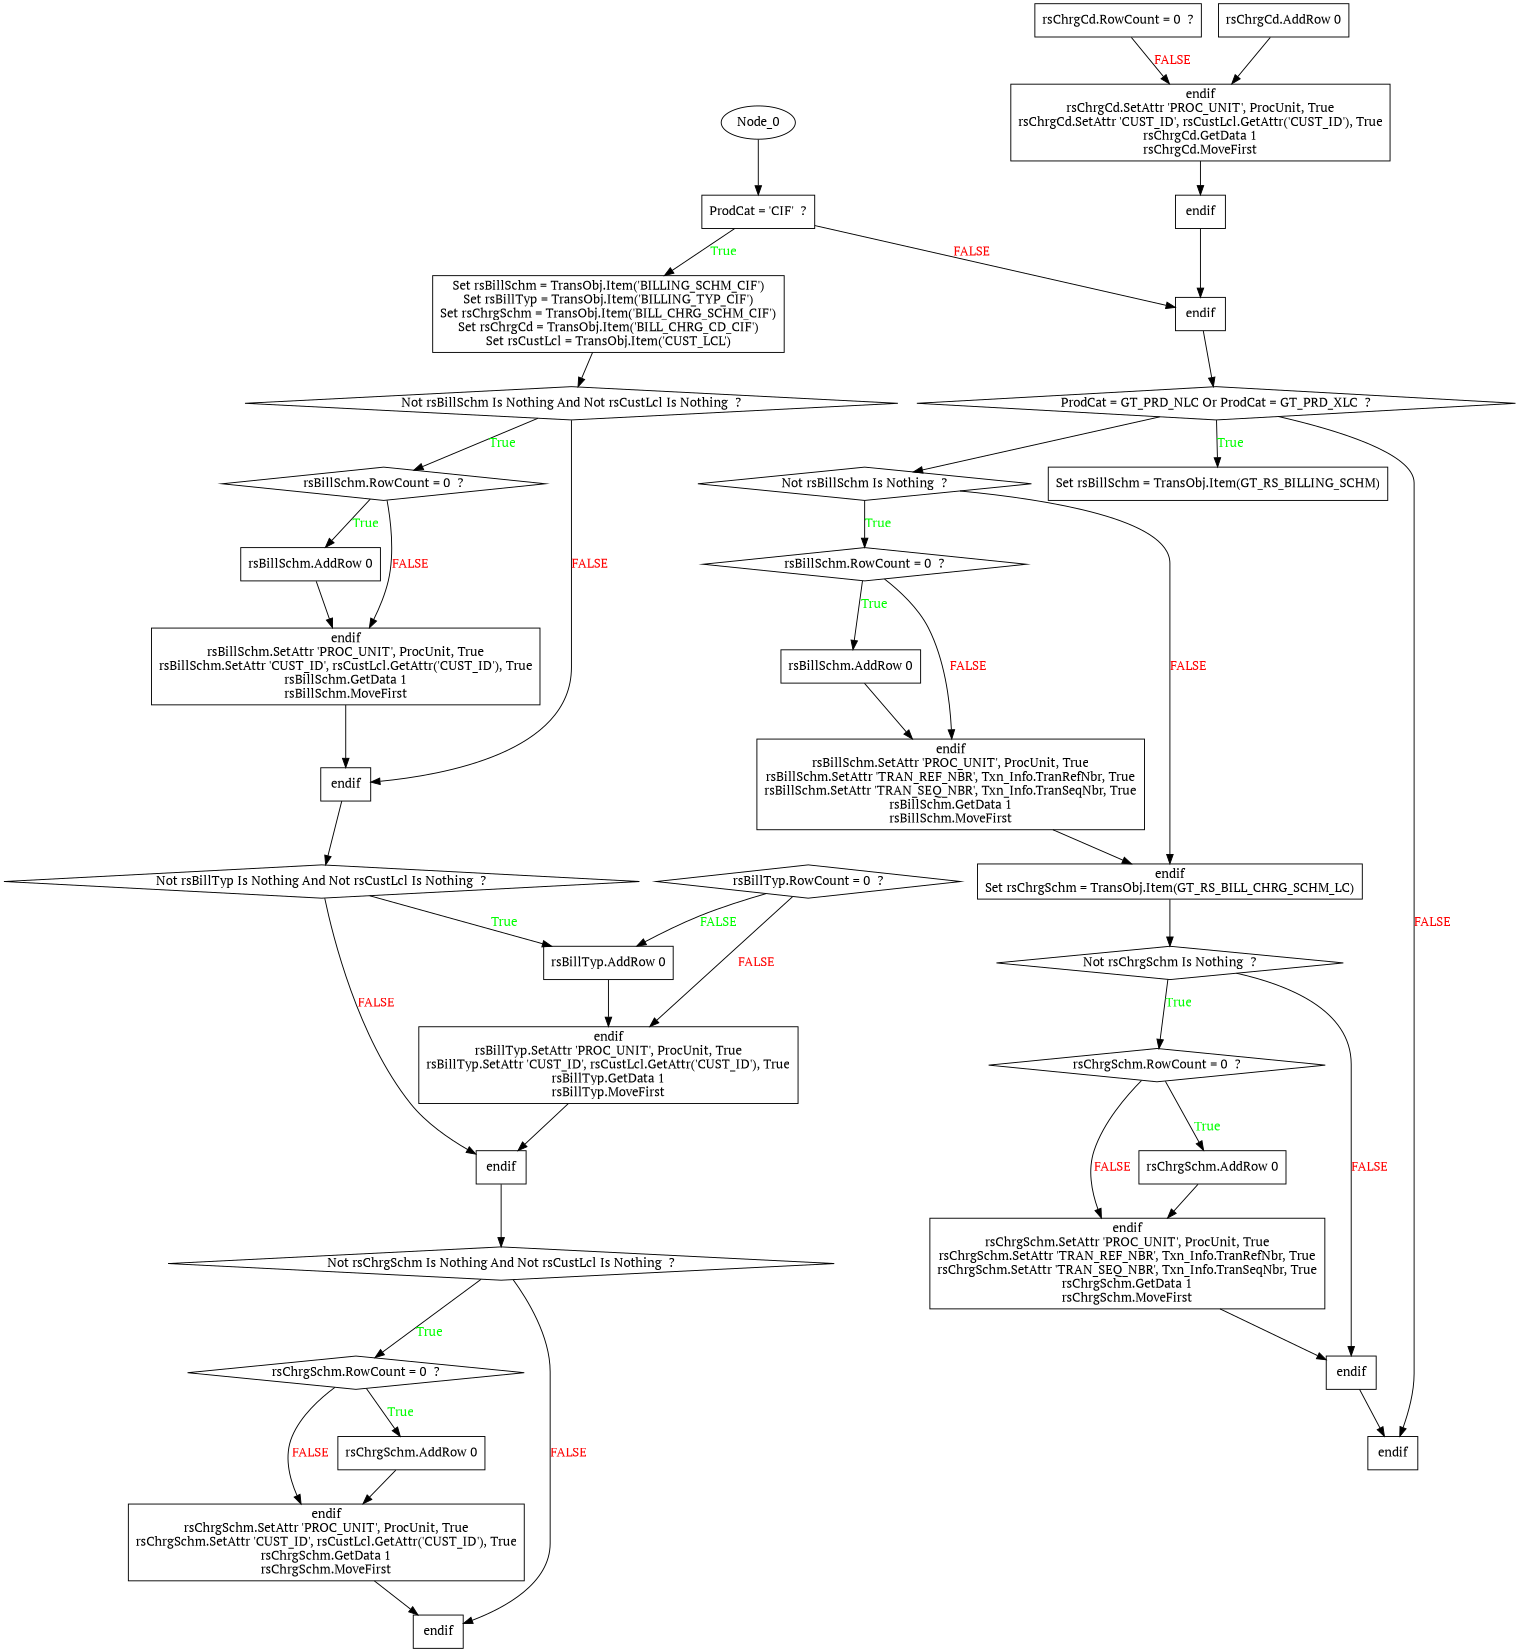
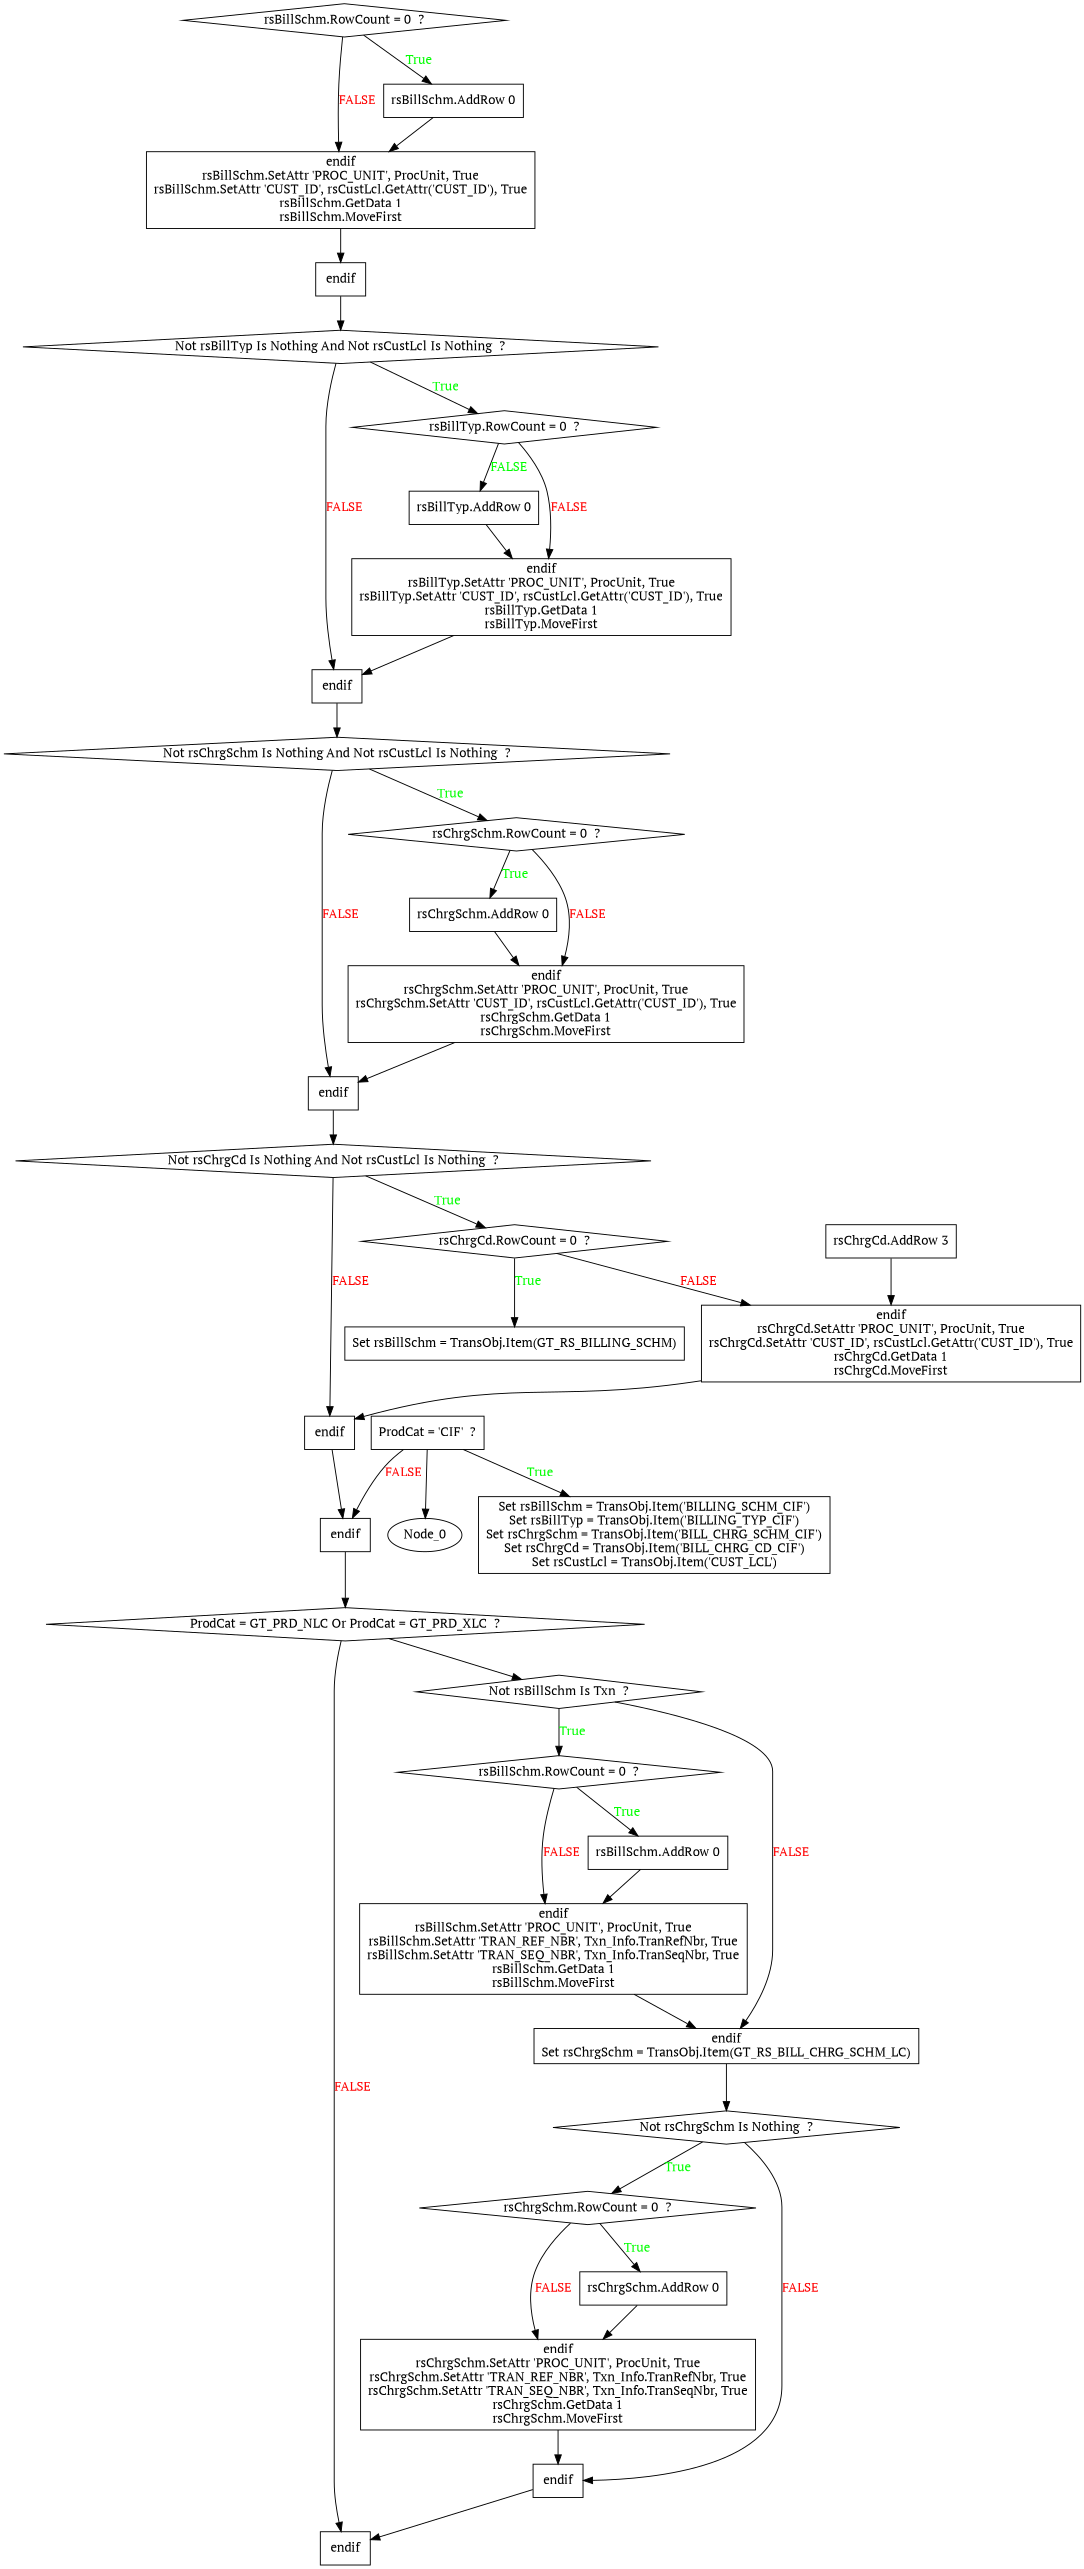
(1118, 20) -> (515, 1241)
(1284, 20) -> (891, 1241)
(758, 162) -> (426, 1479)
(571, 403) -> none
(1217, 439) -> (515, 1288)
(865, 484) -> (559, 1692)
(456, 920) -> (420, 386)
none -> (333, 1161)
